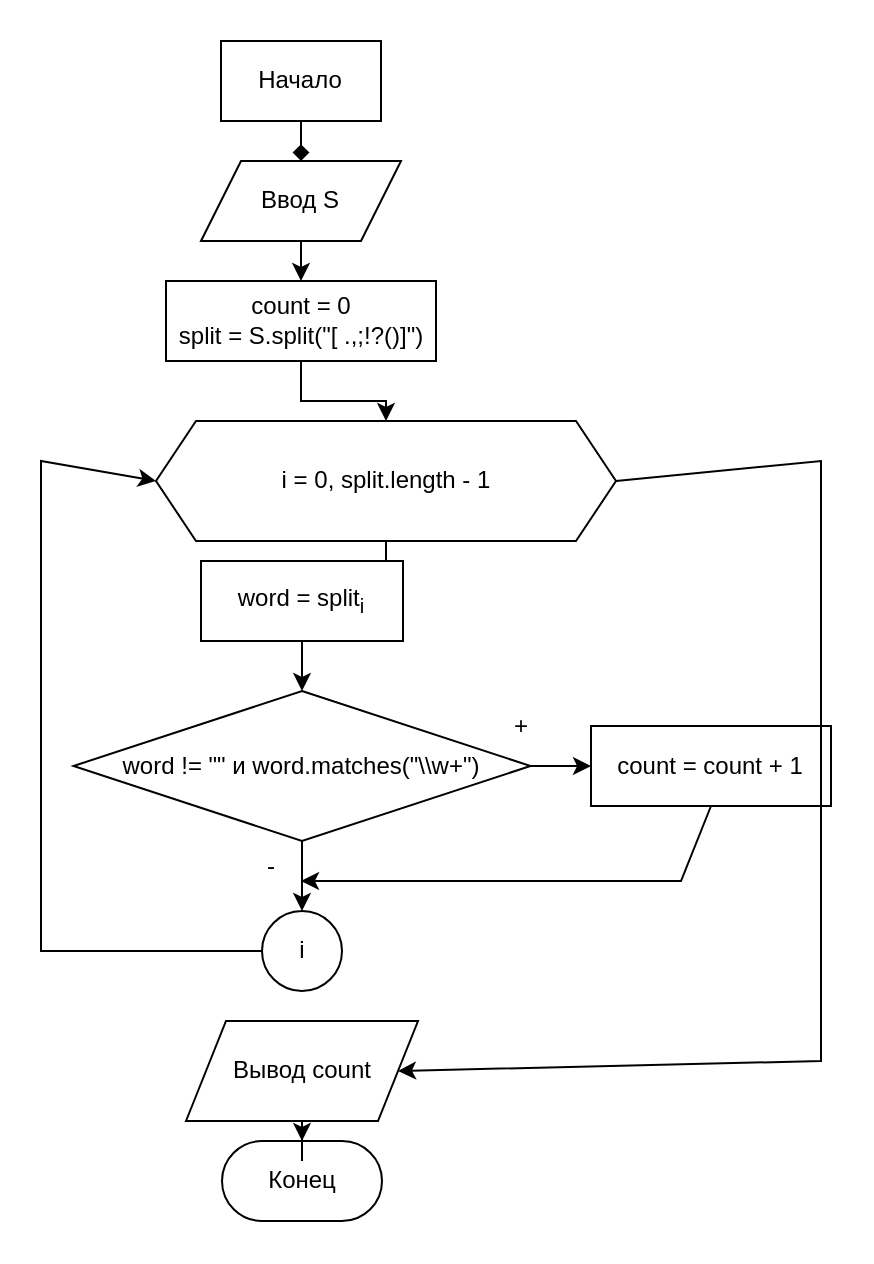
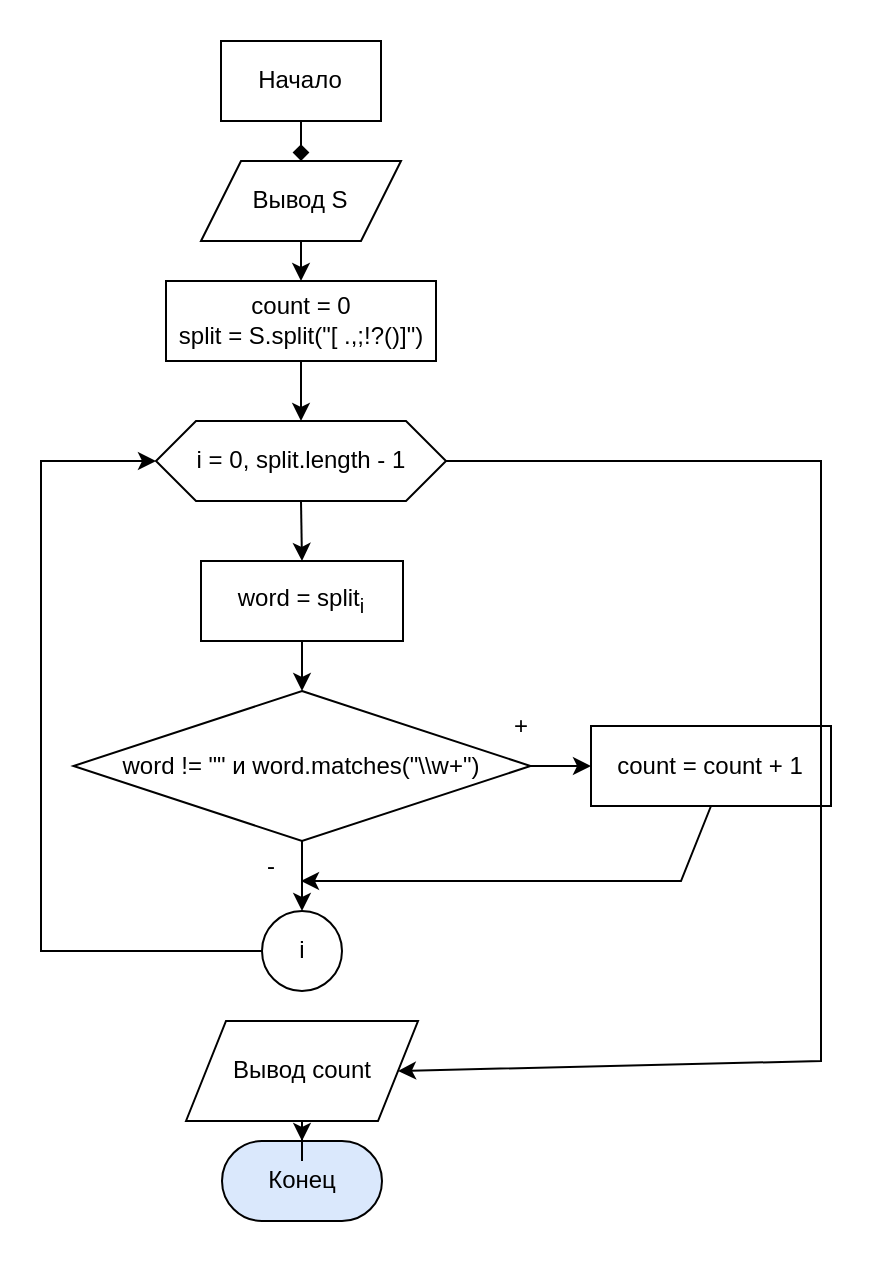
(301, 201) -> (301, 201)
(386, 481) -> (301, 461)
(302, 1181) -> (302, 1181)
